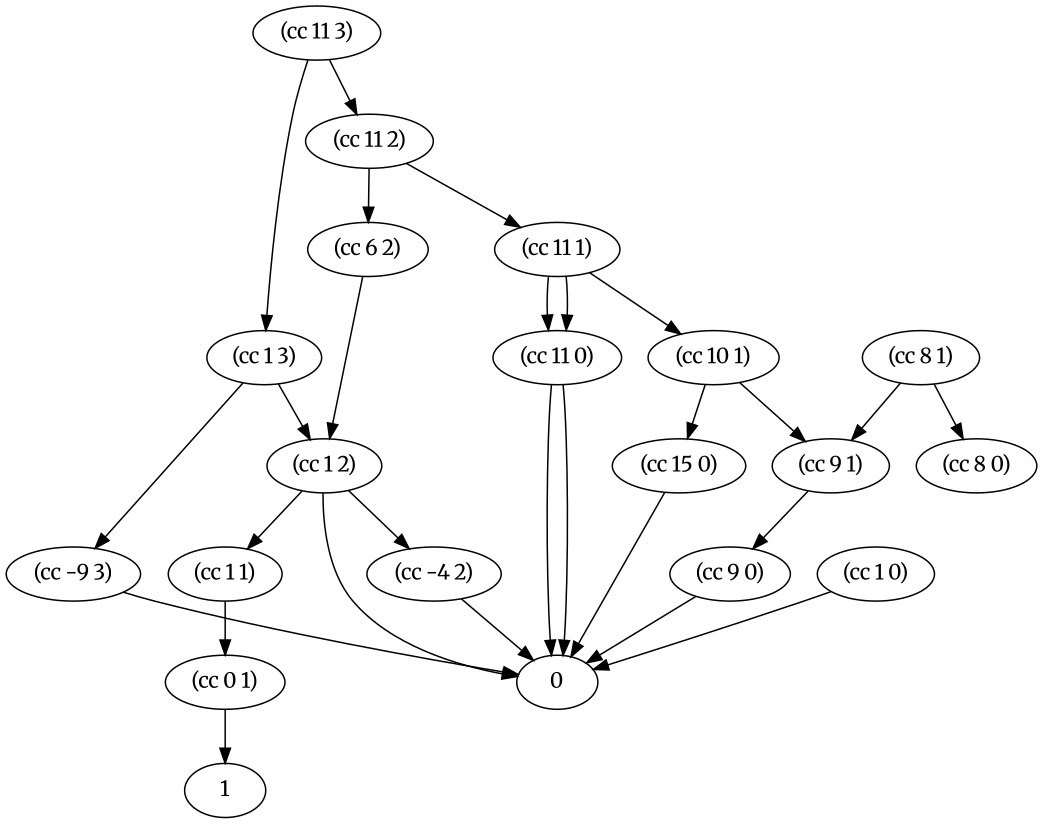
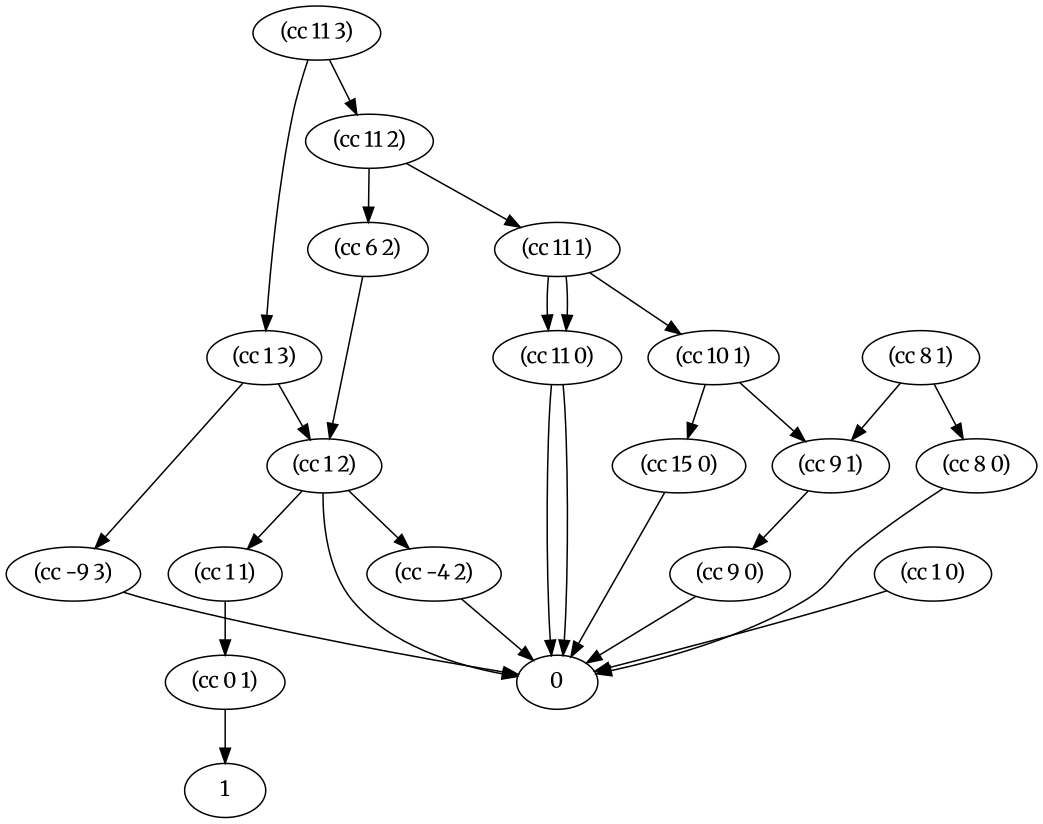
none -> (792, 607)
